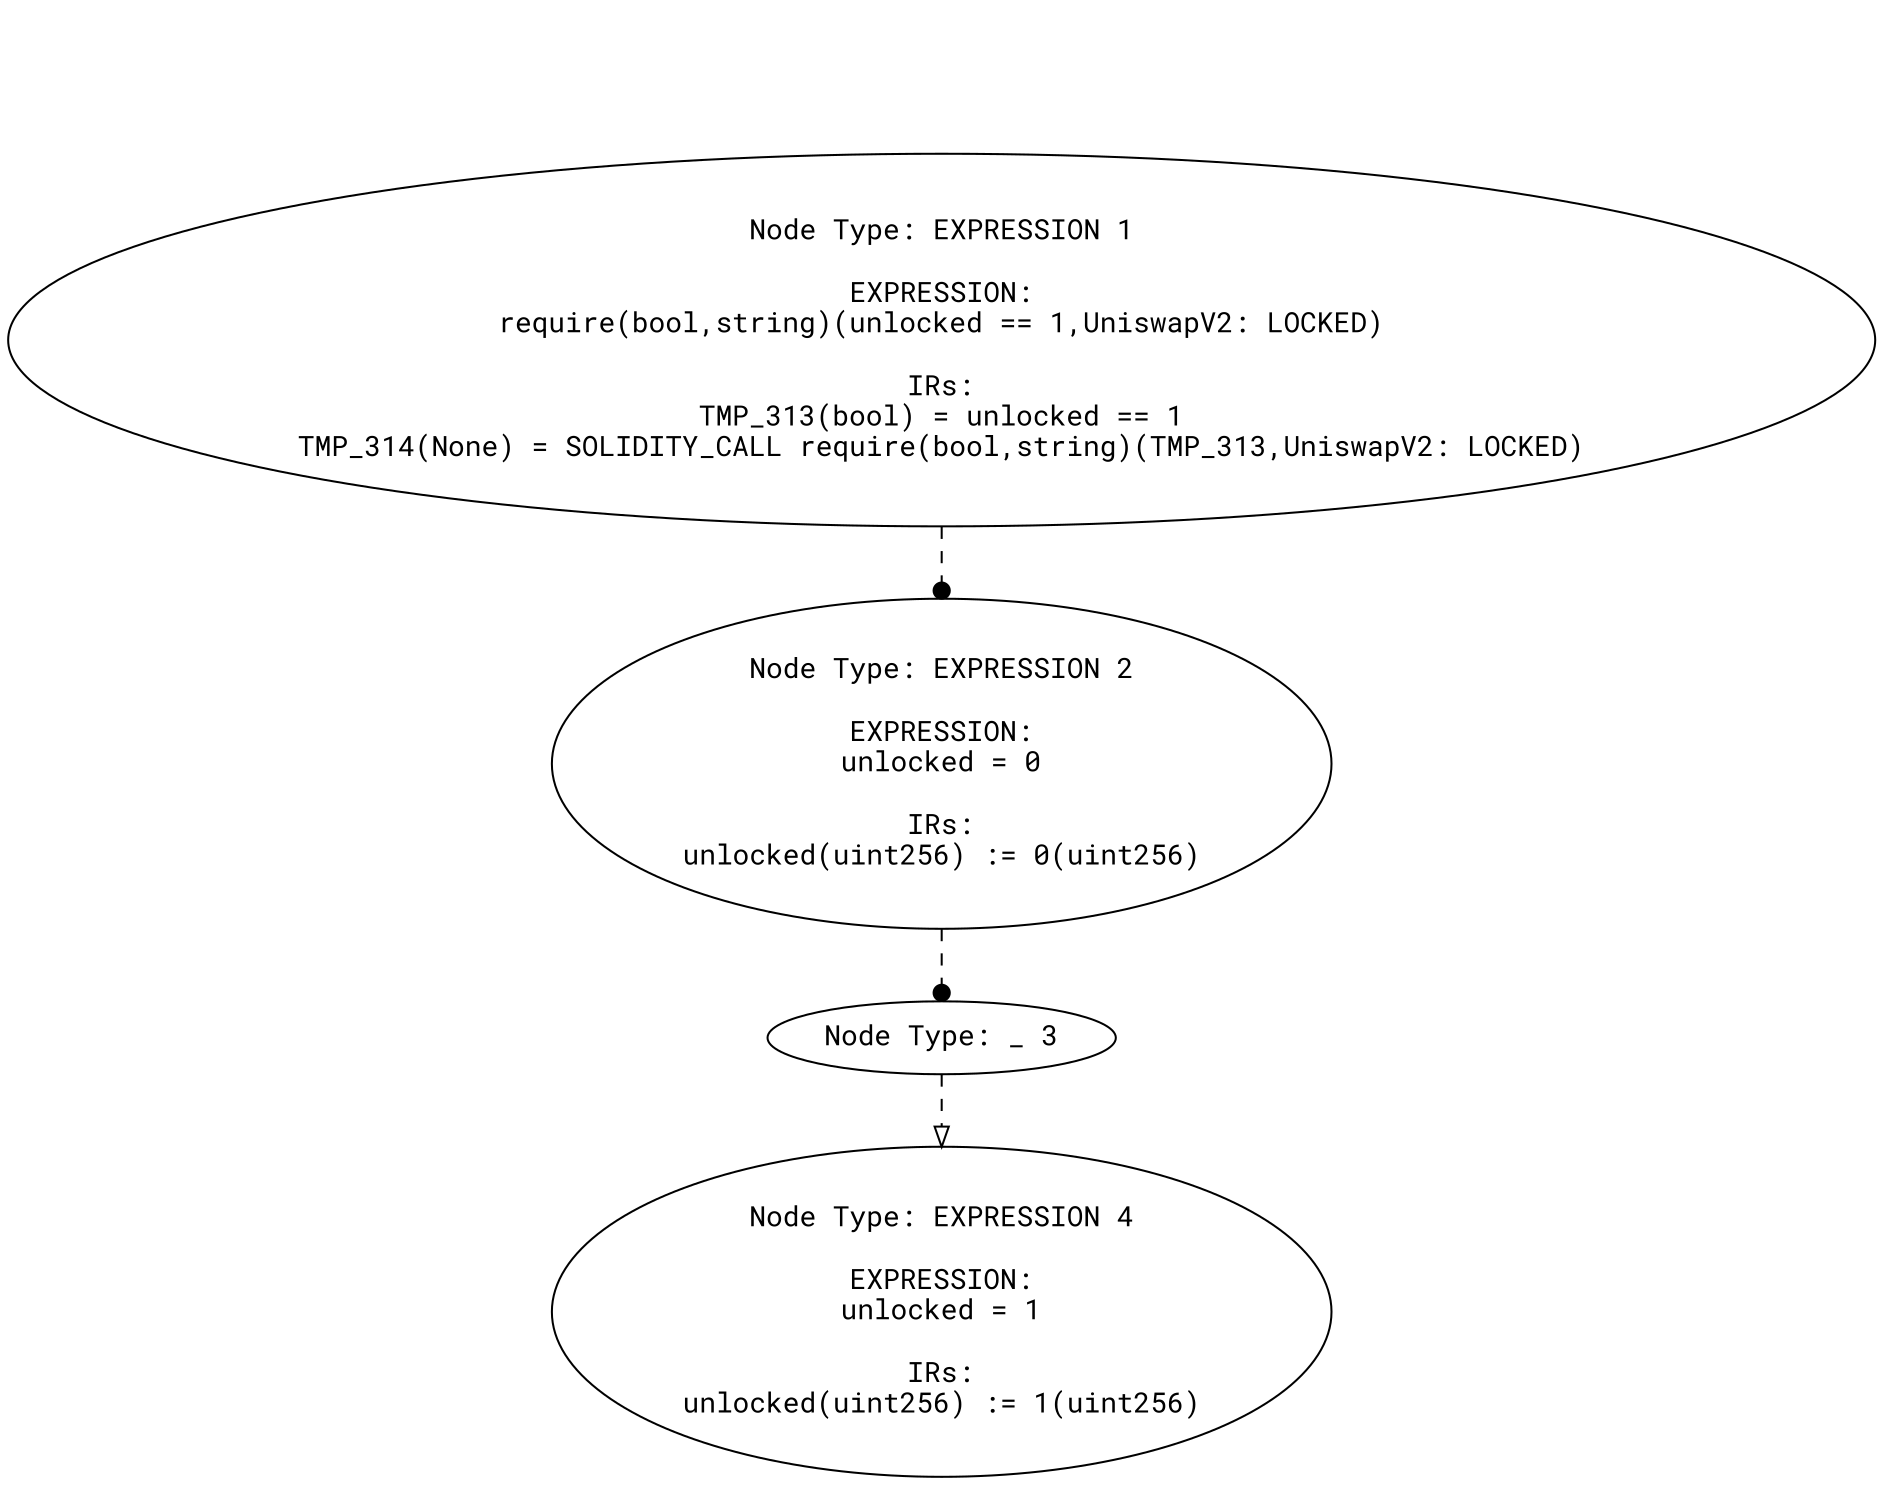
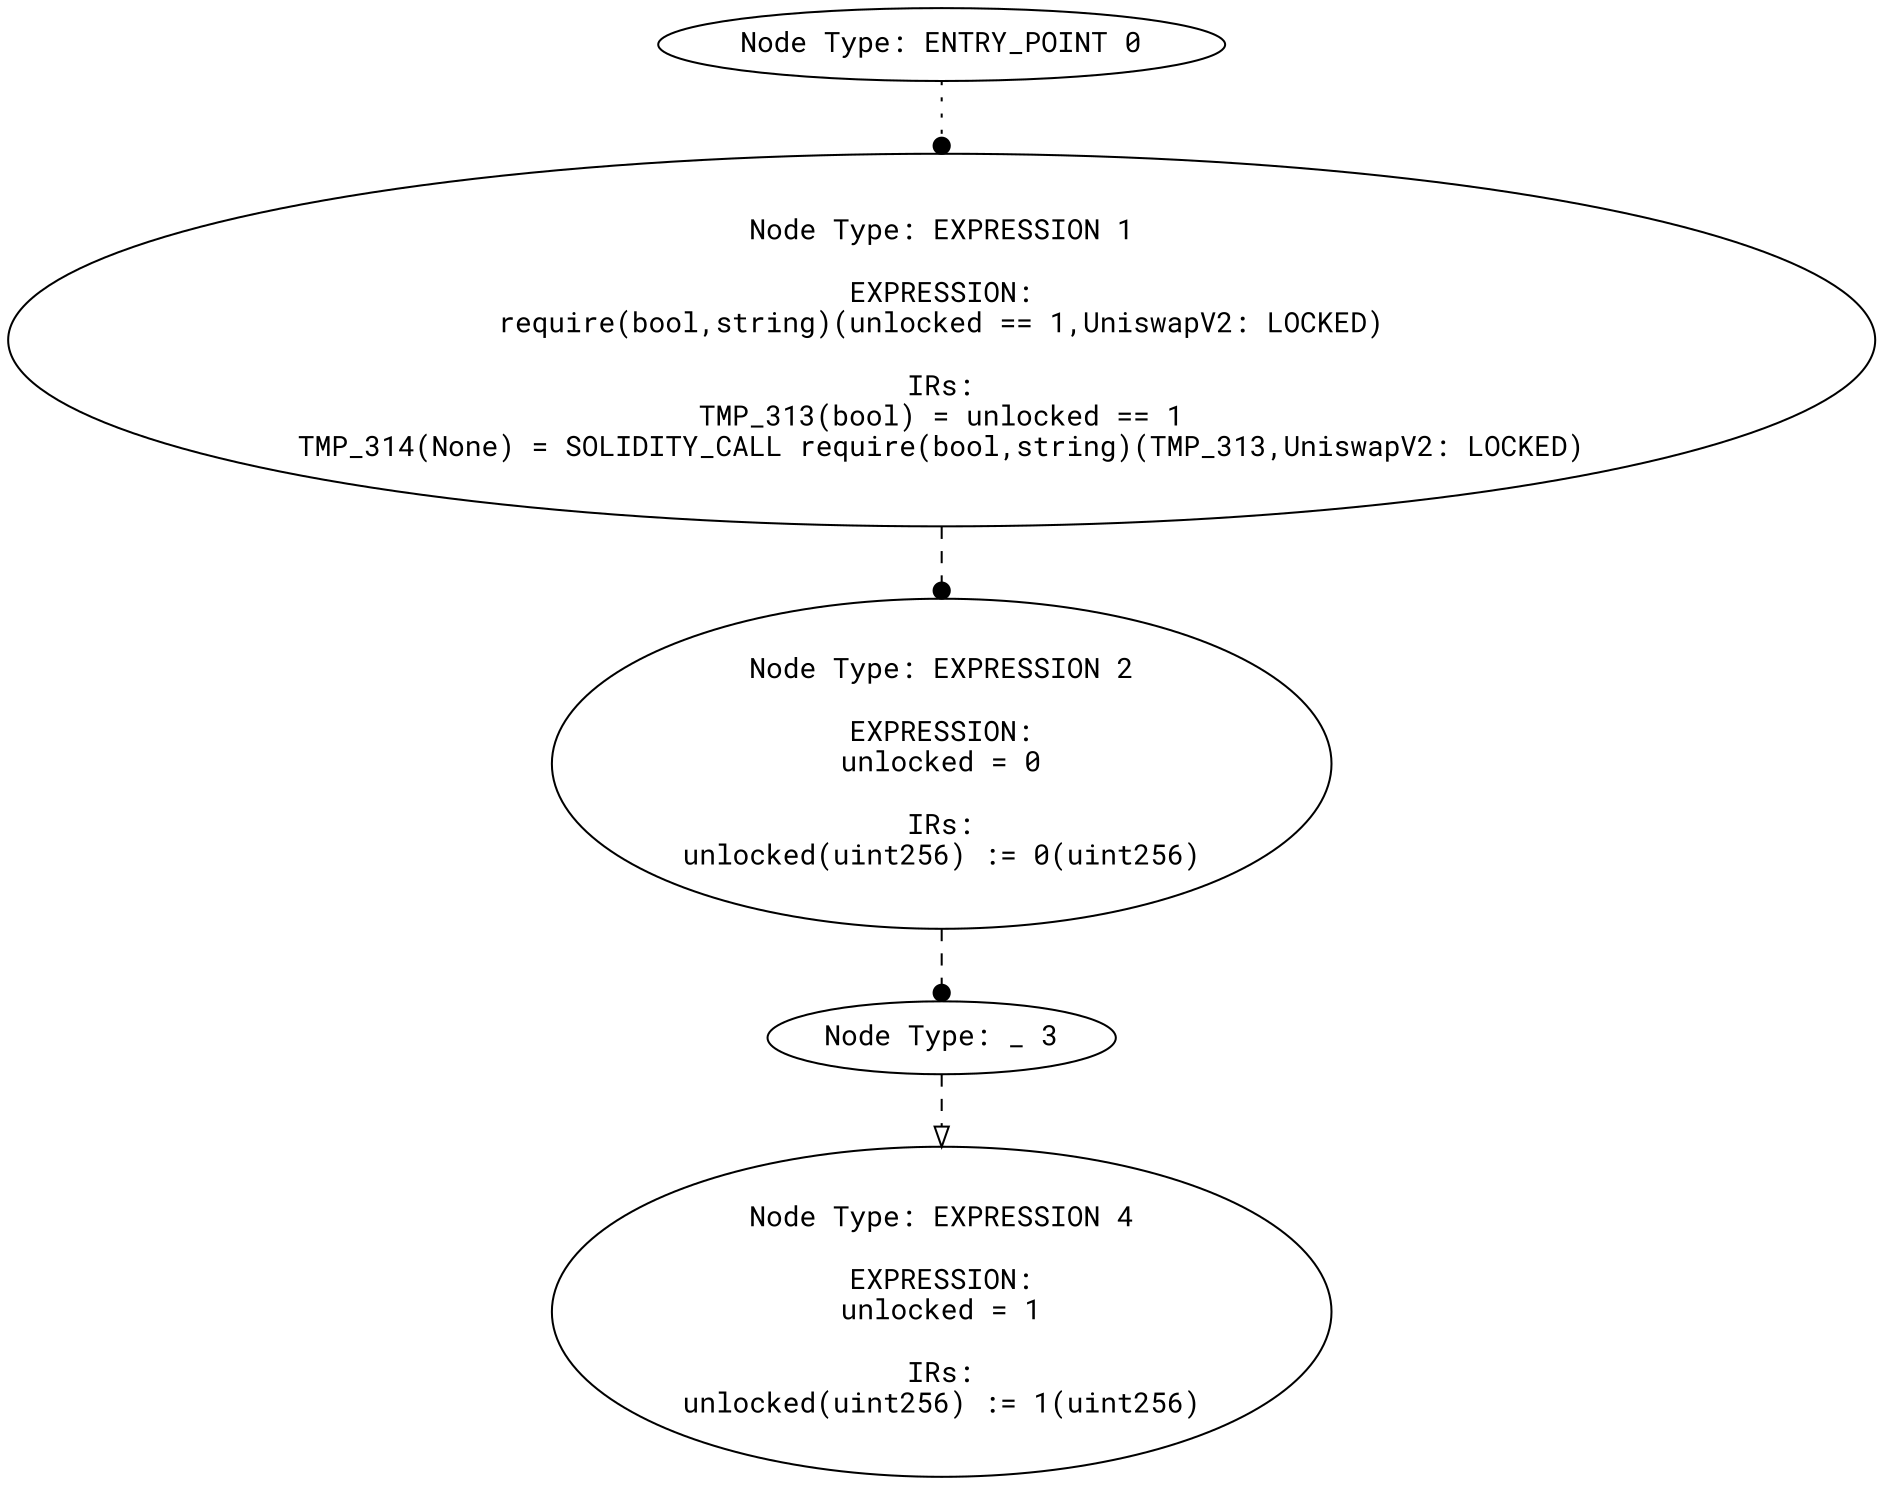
none -> (942, 45)
